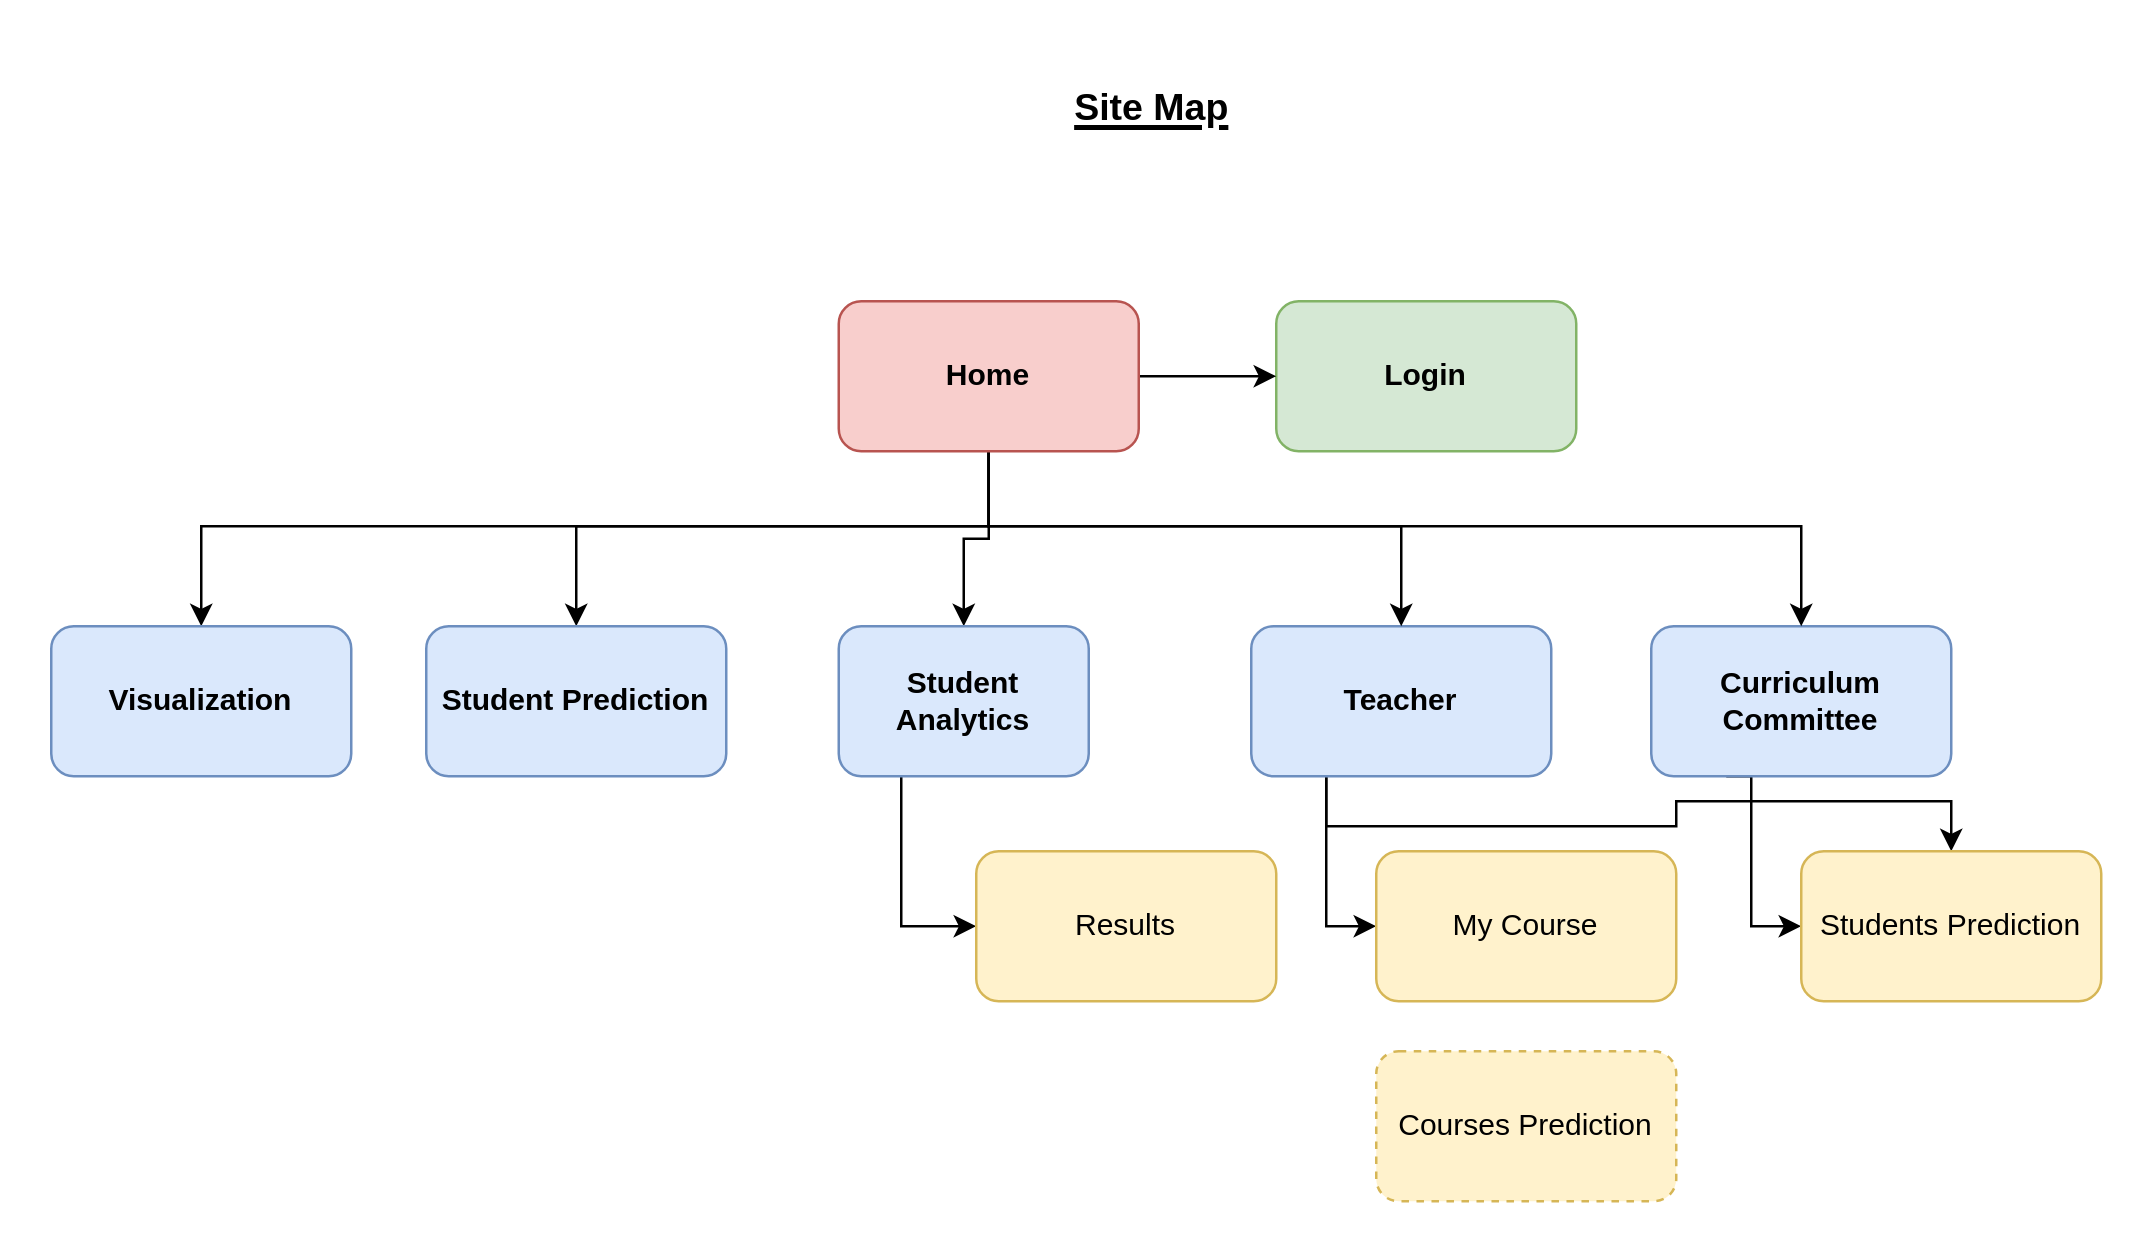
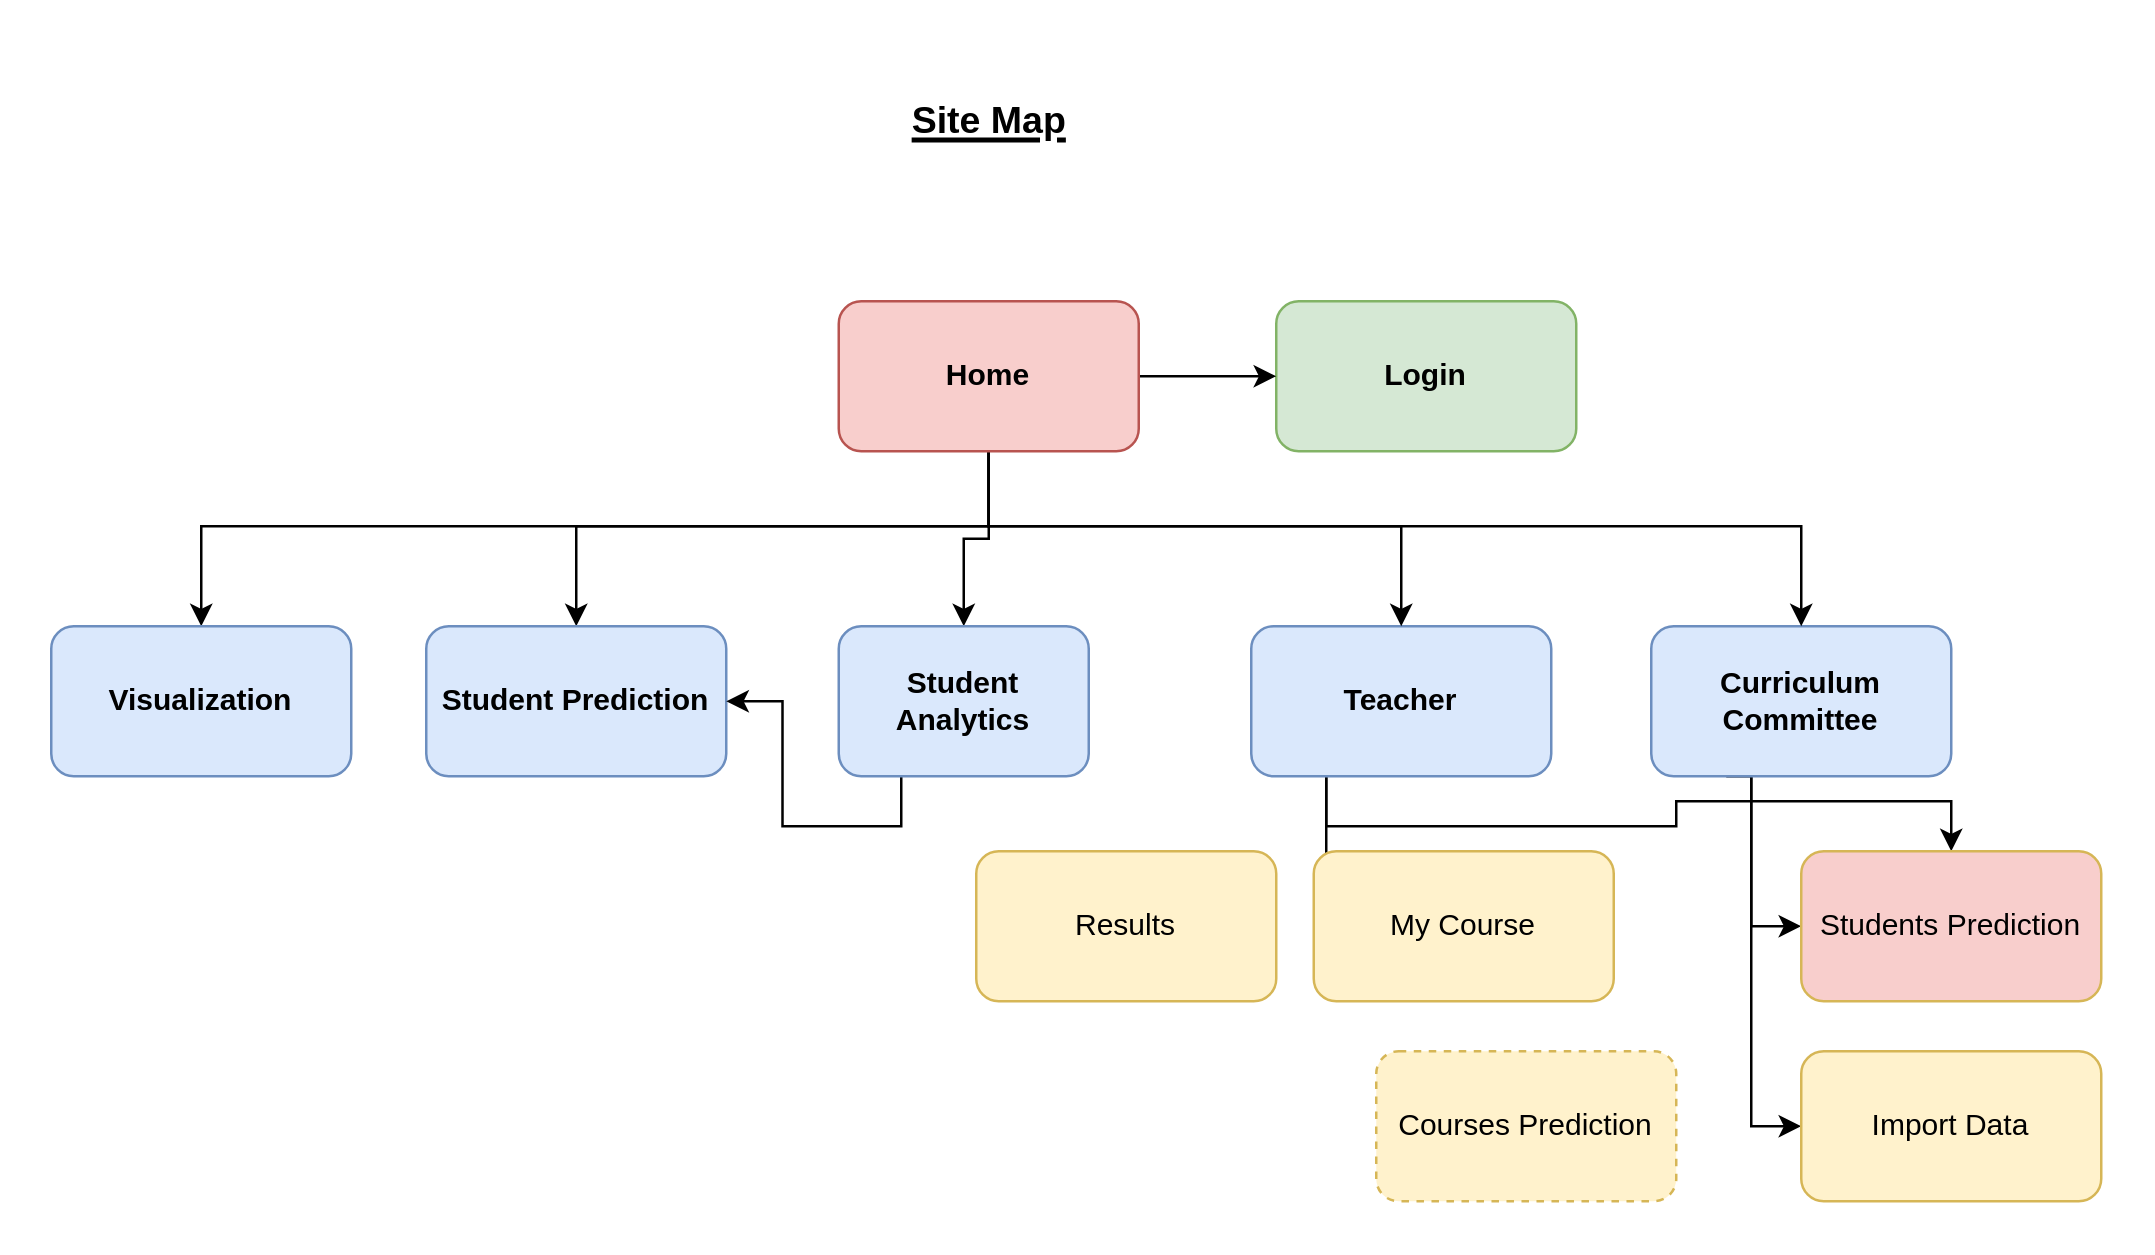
(1151, 101) -> (989, 114)
(901, 904) -> (783, 804)
(1526, 926) -> (1464, 926)
(1951, 926) -> (1951, 926)
none -> (1751, 1045)
none -> (1951, 1126)
